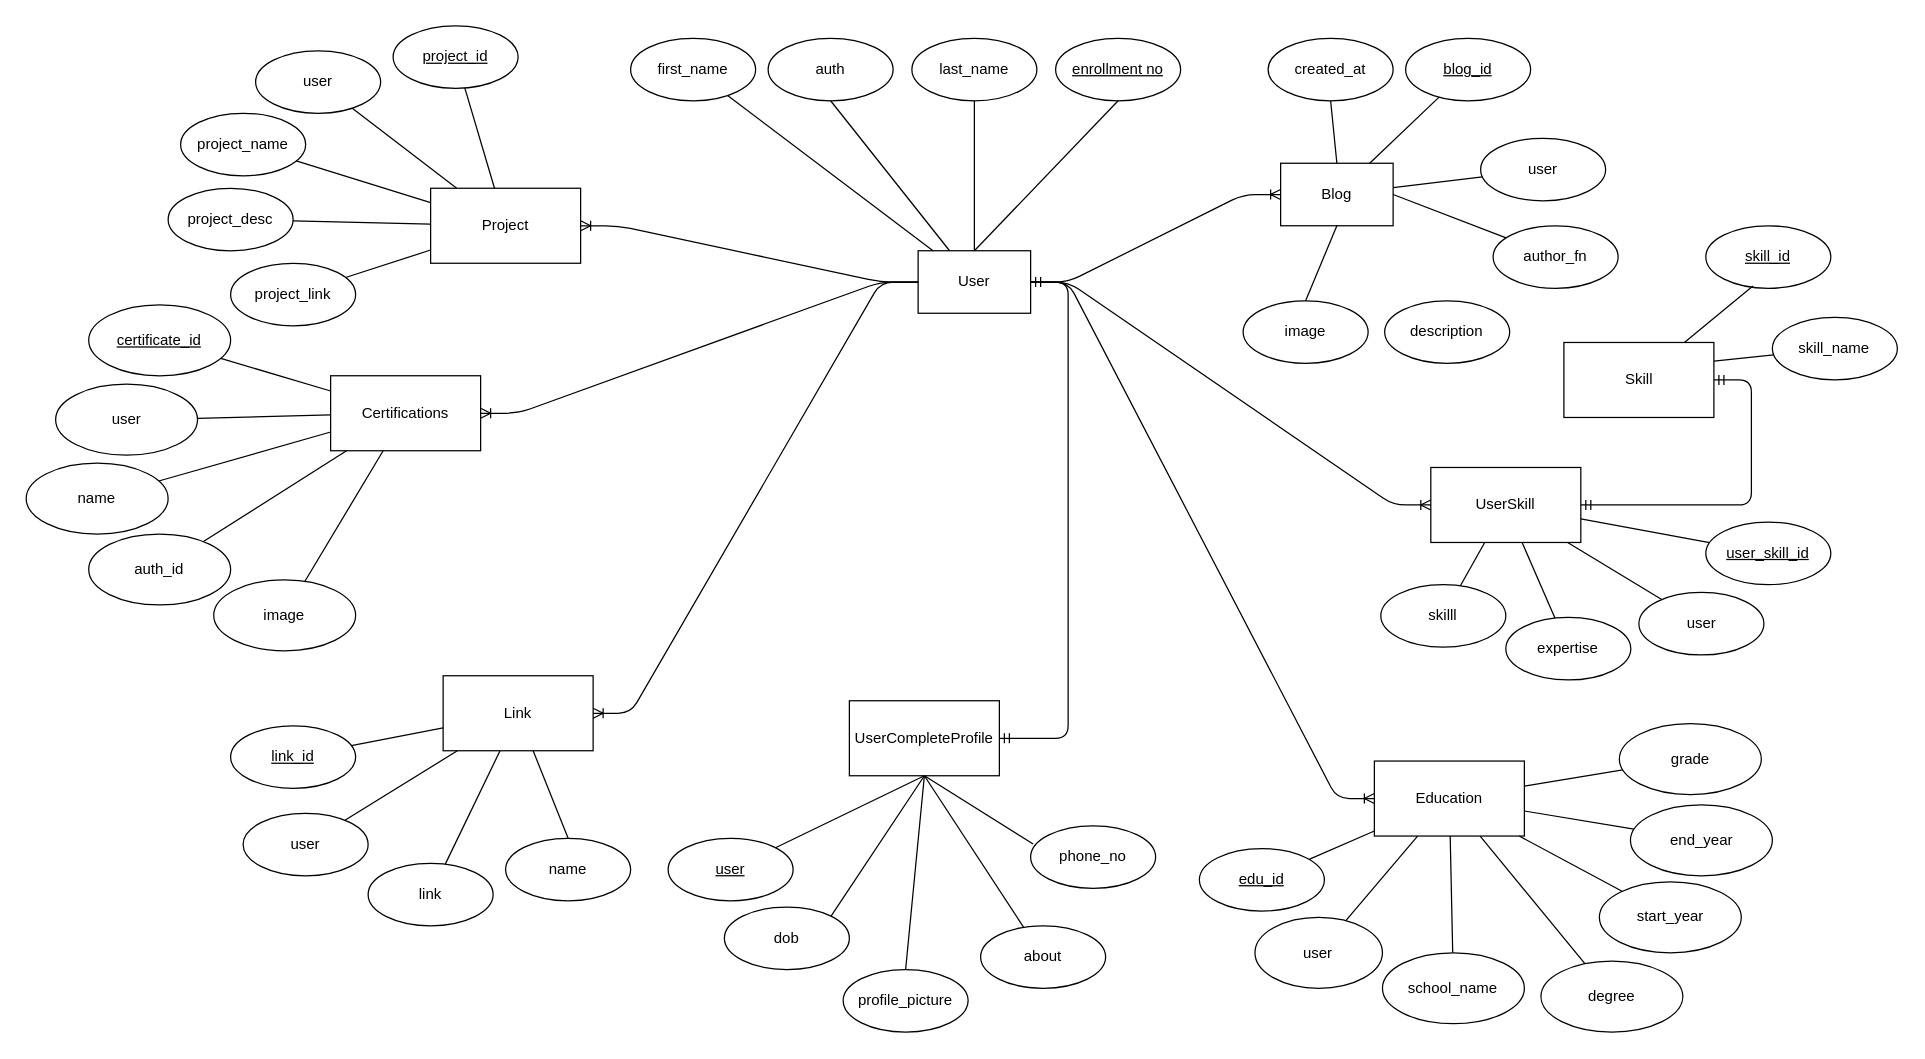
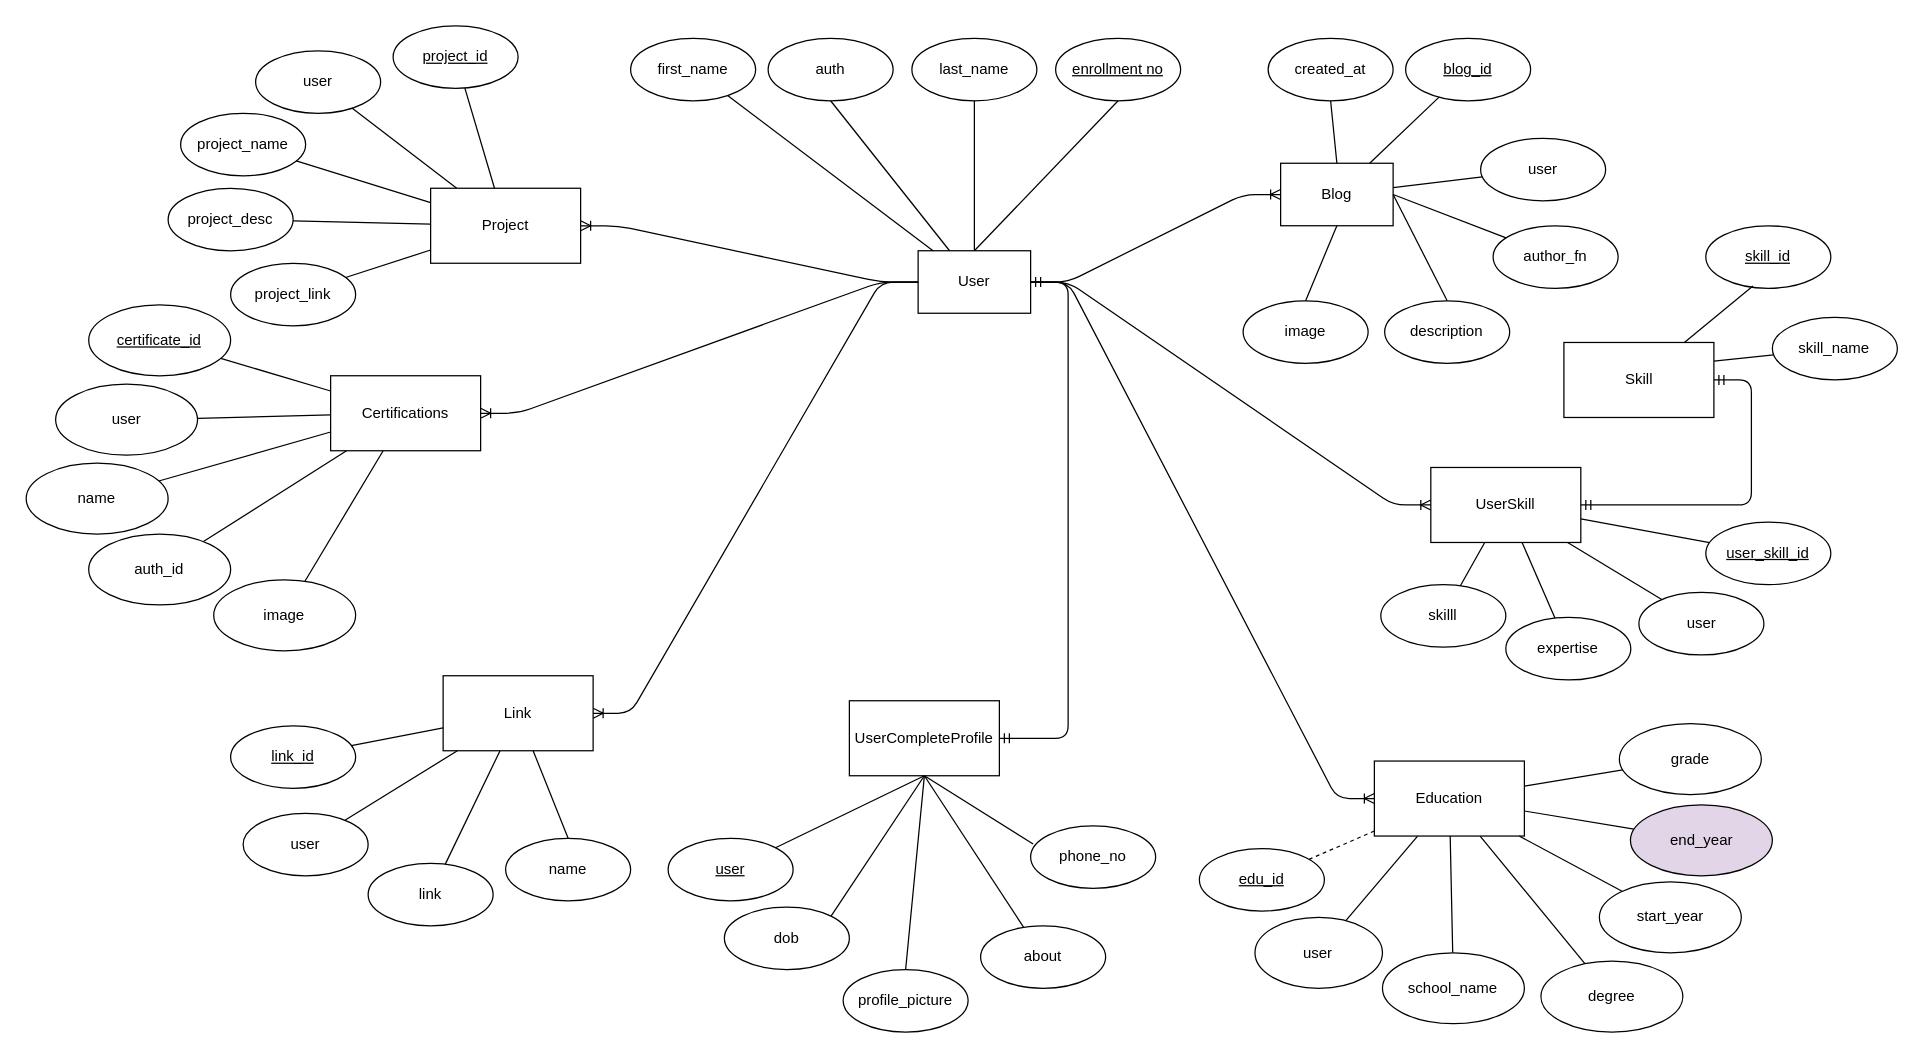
none -> (1420, 247)
(1701, 840) -> (1701, 840)
(1341, 845) -> (1341, 845)
